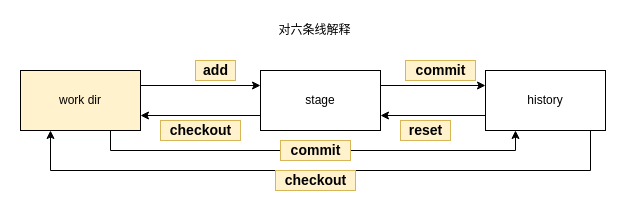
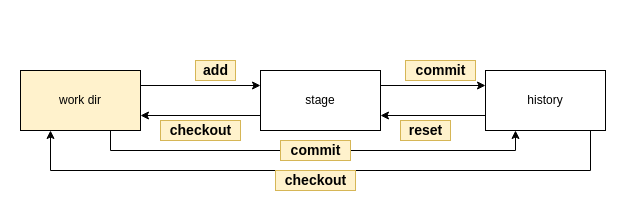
(315, 31) -> none
